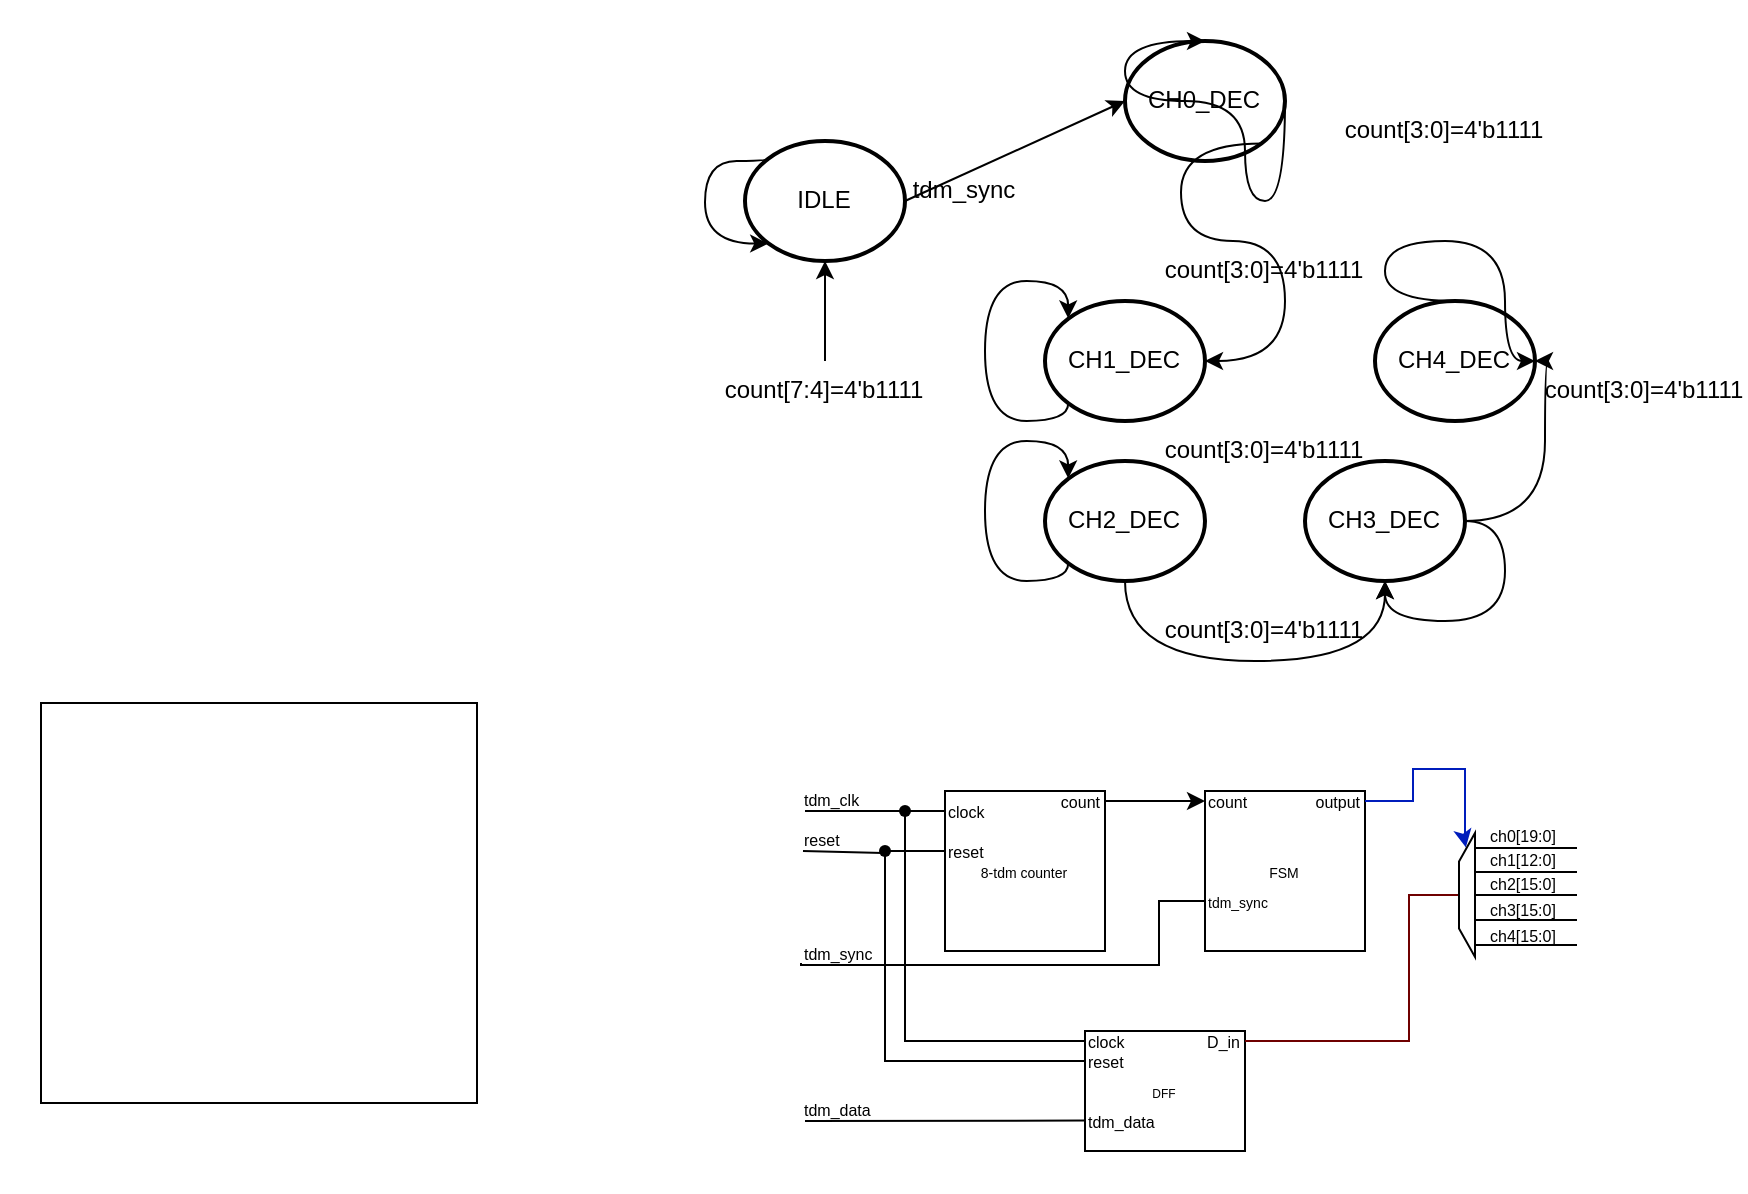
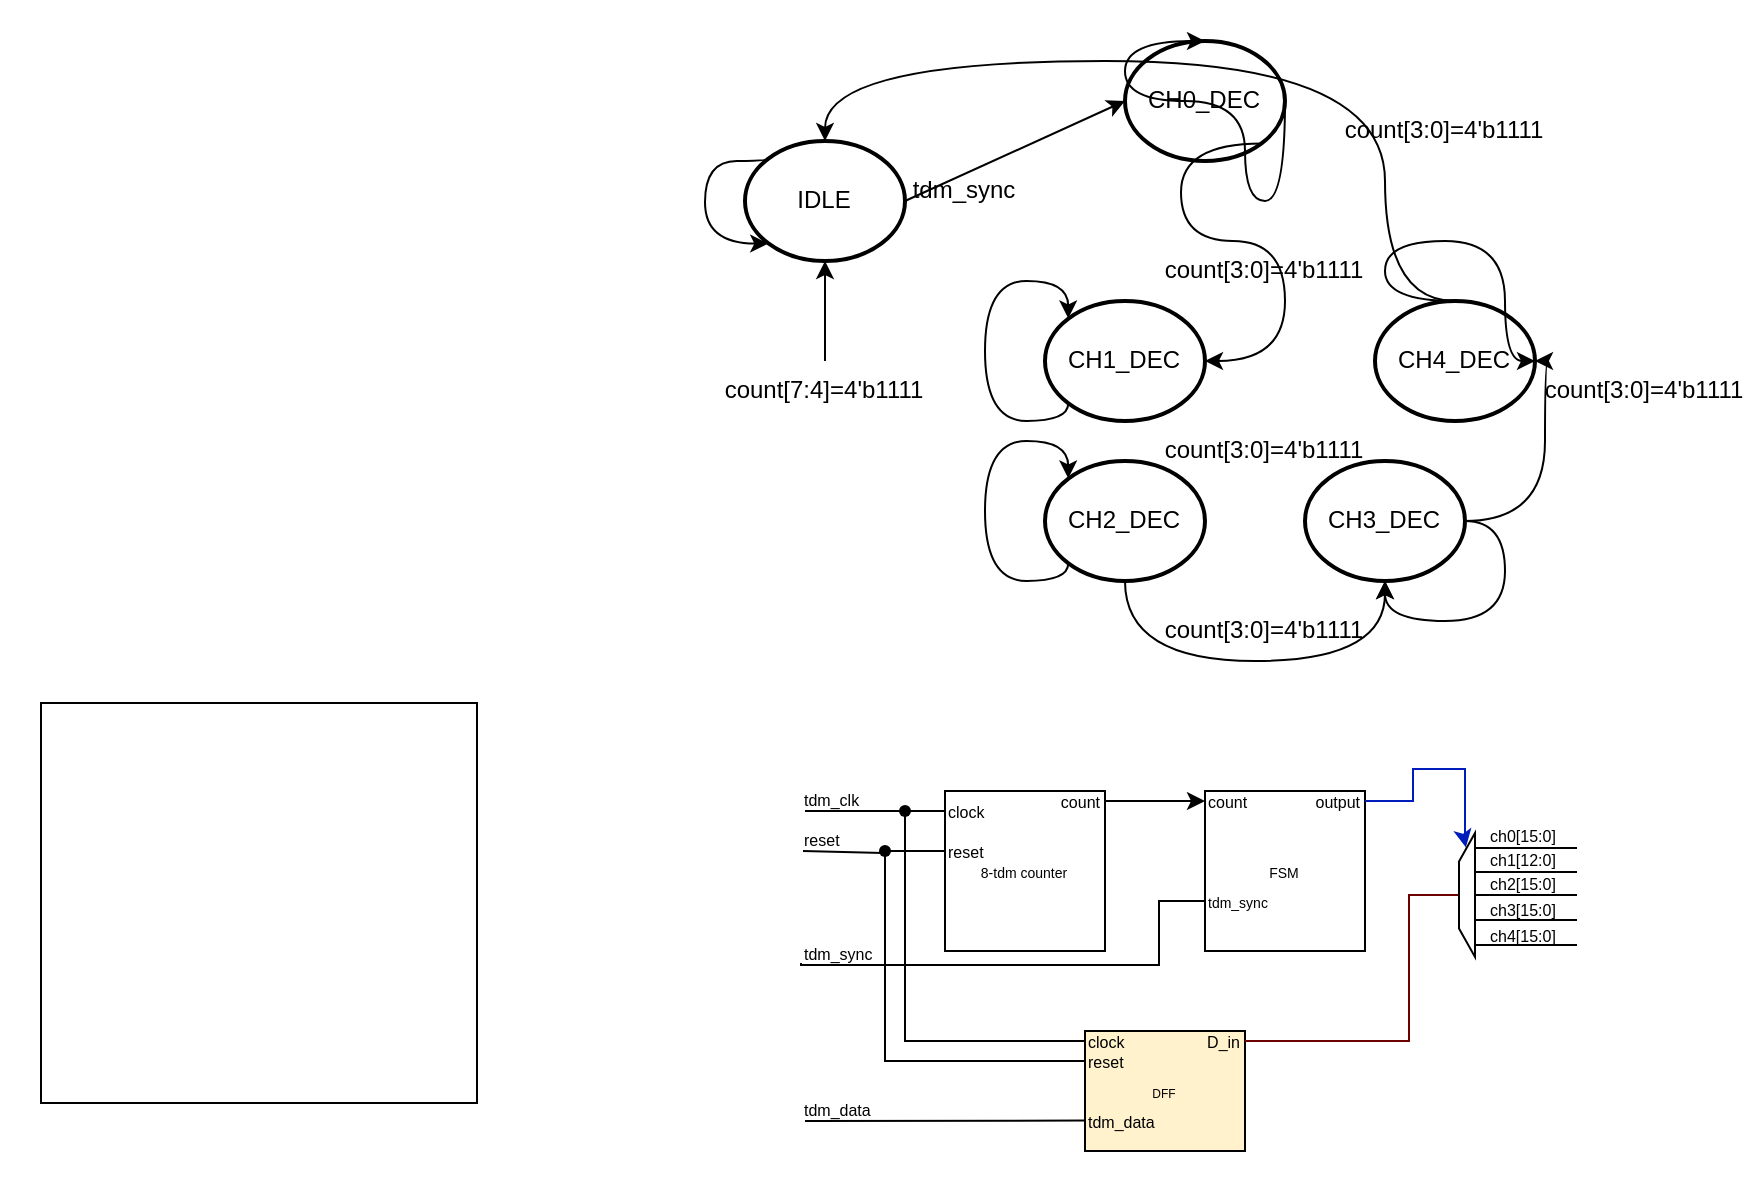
none -> (1343, 106)
(1548, 835) -> (1548, 835)
(1165, 1091) -> (1165, 1091)
